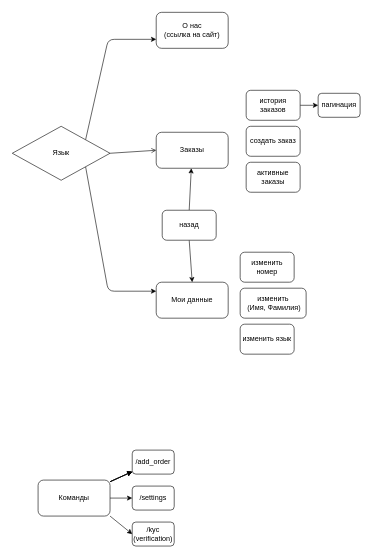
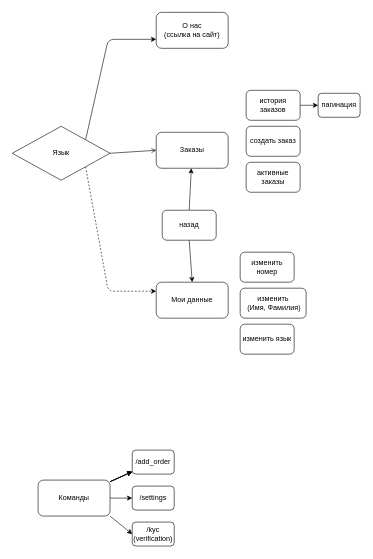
(101, 250) -> (101, 250)
